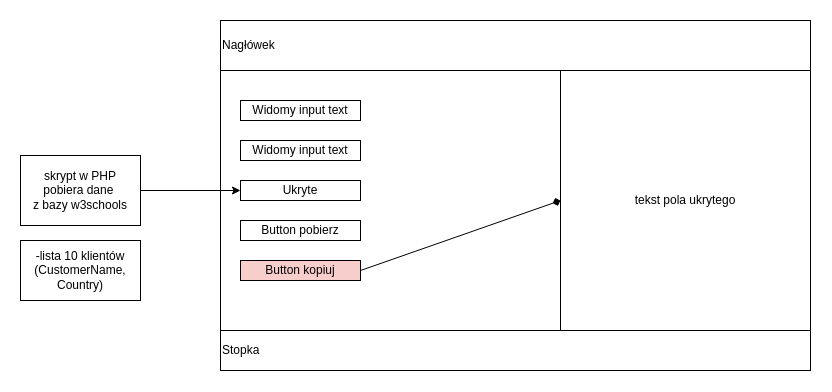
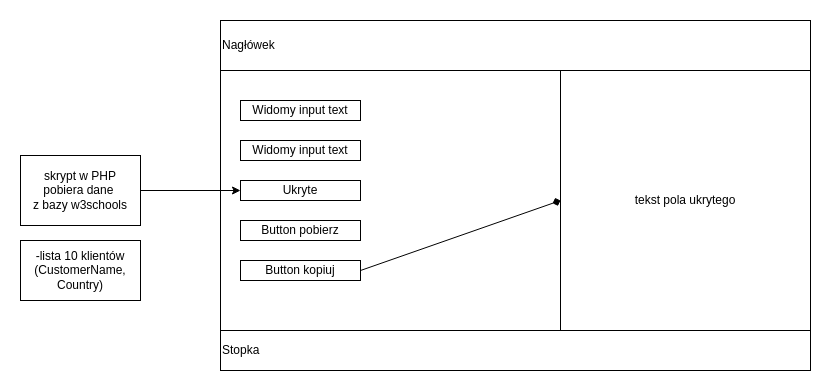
(301, 271) -> (301, 271)
